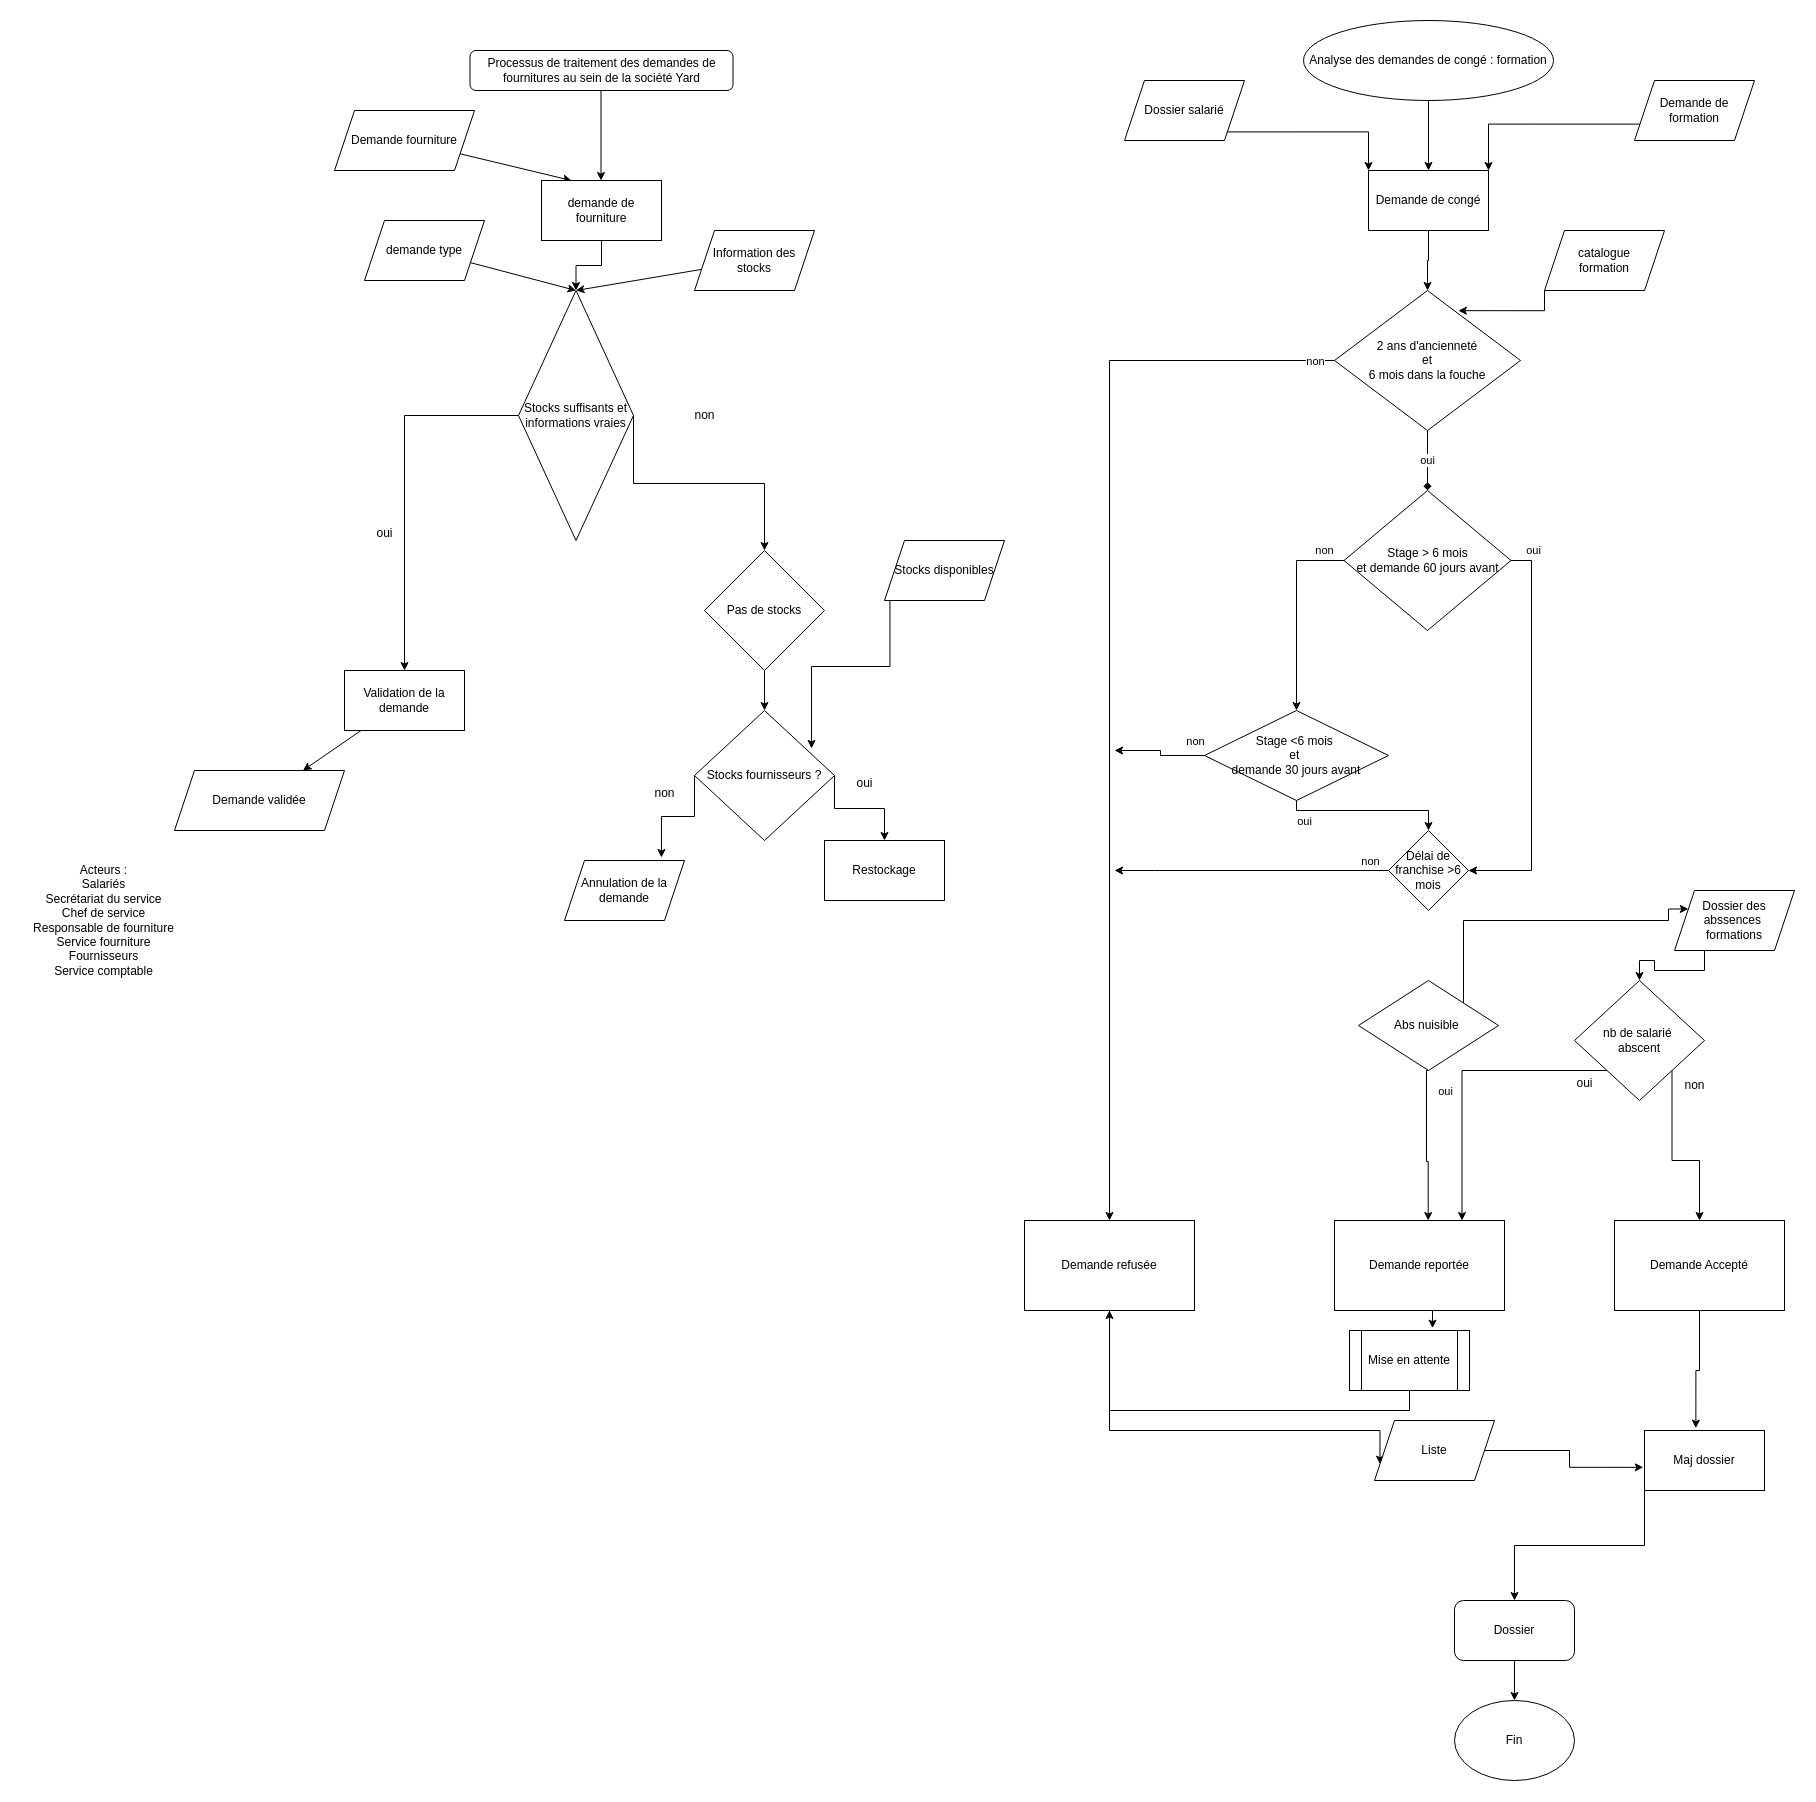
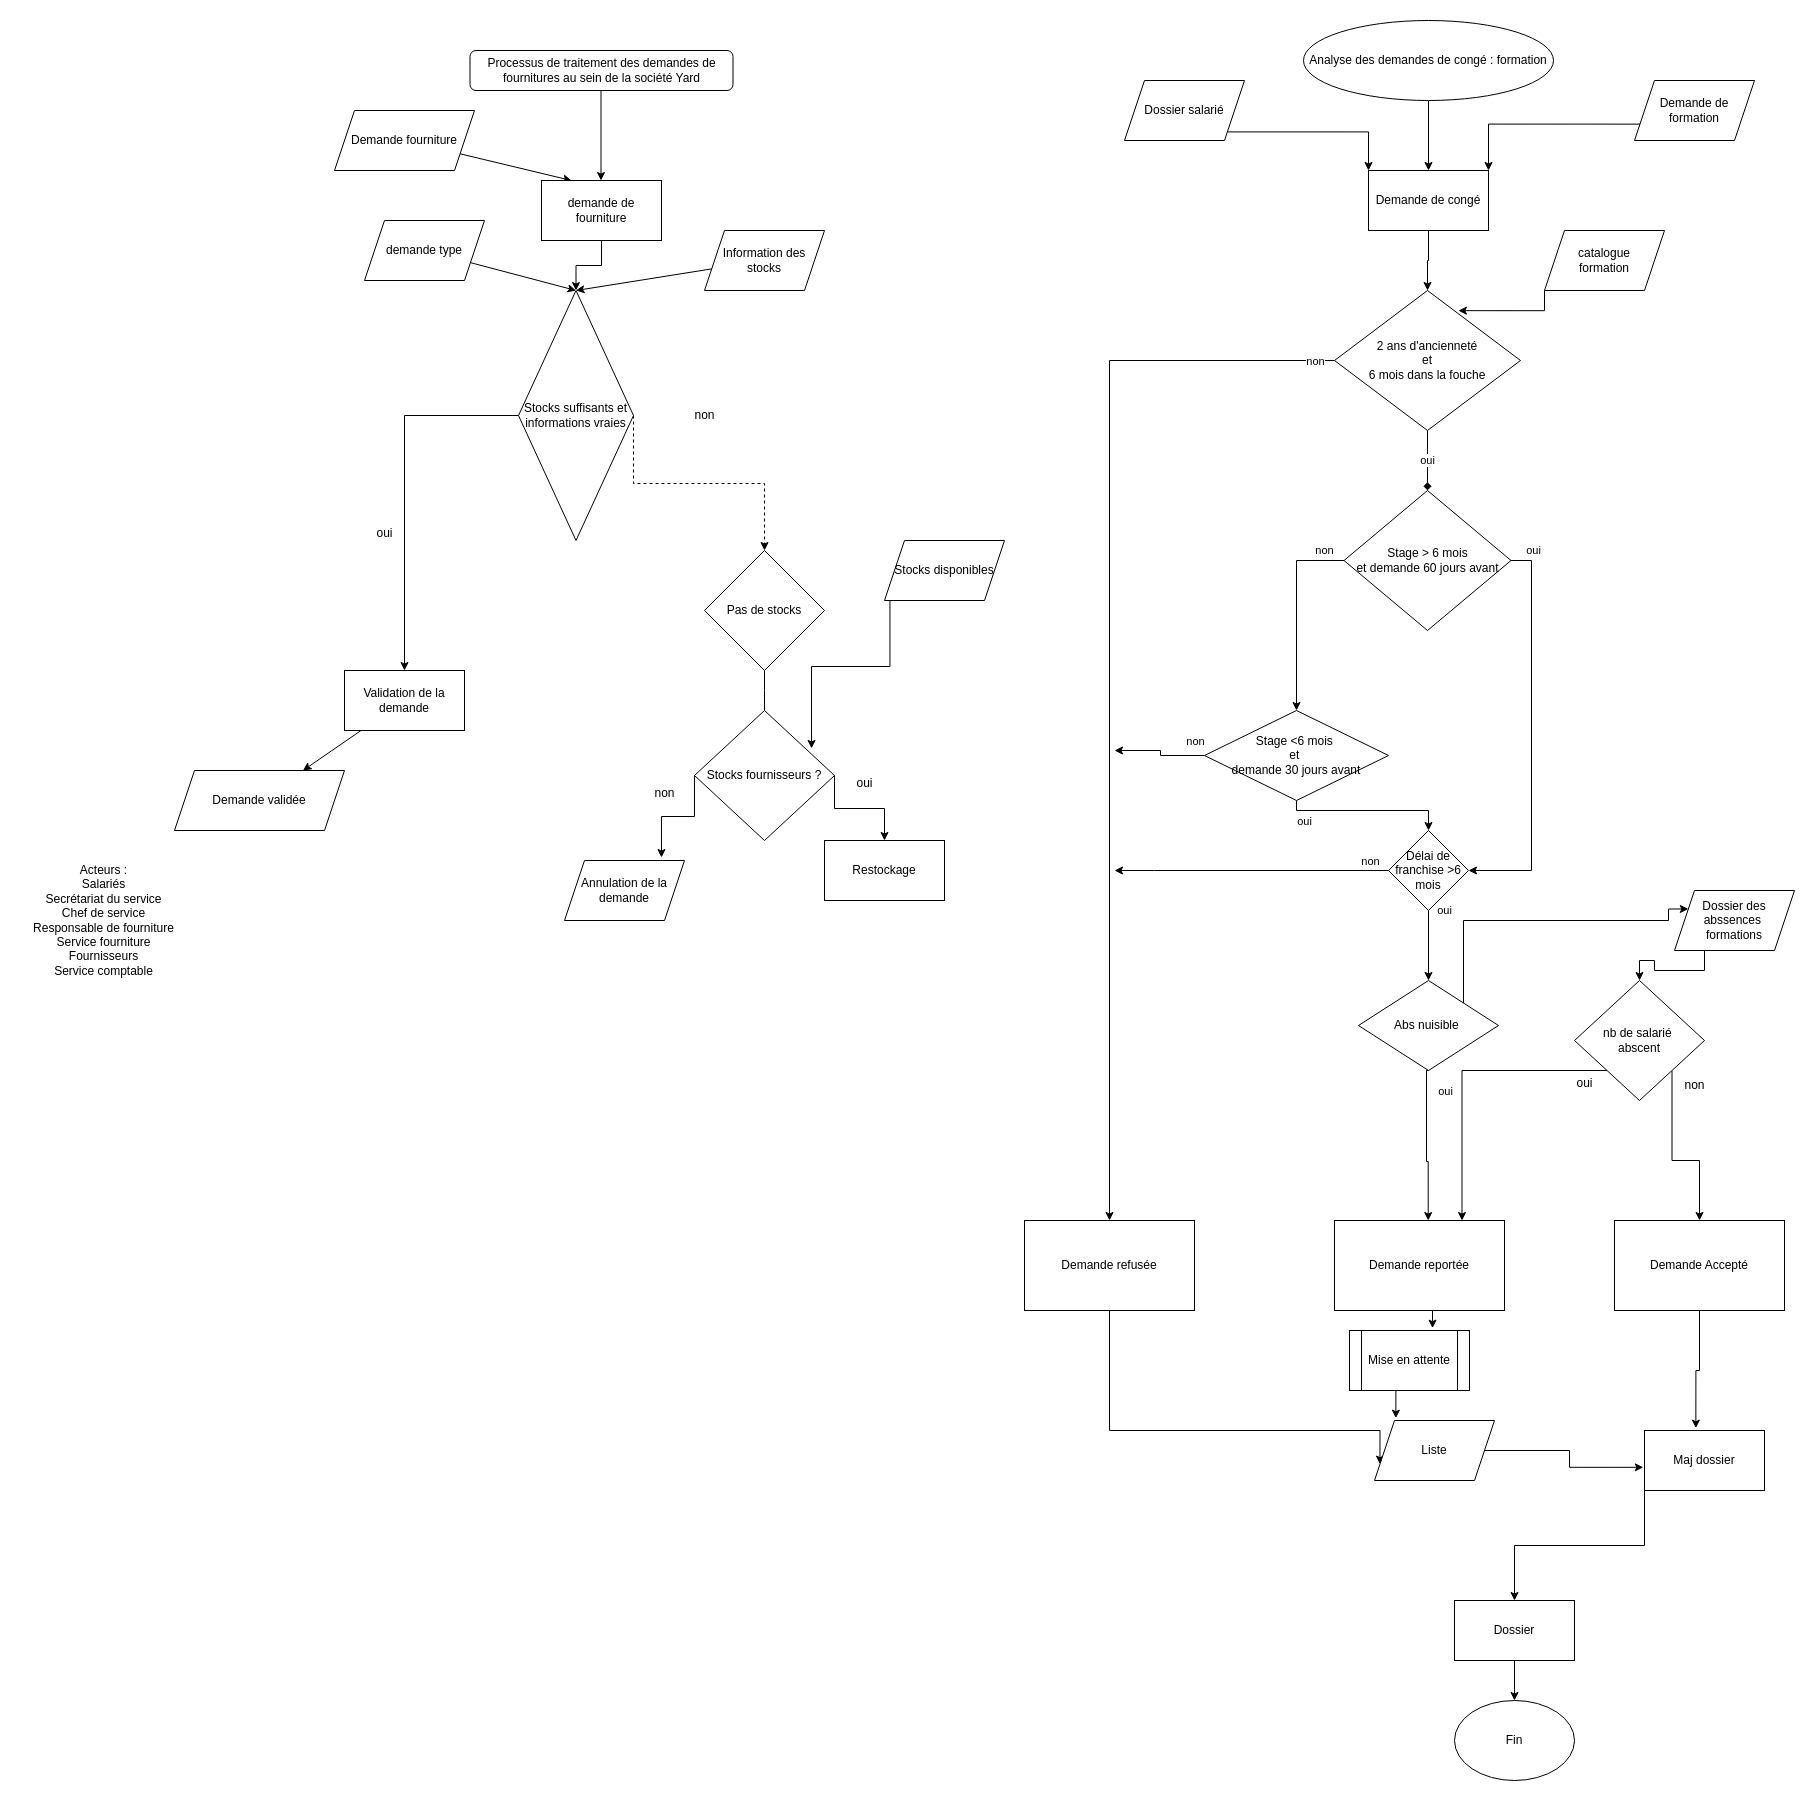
(755, 261) -> (765, 261)
(695, 484) -> (695, 484)
(765, 702) -> (765, 705)
none -> (1429, 942)
(1271, 1411) -> (1396, 1401)
(1515, 1631) -> (1515, 1631)
